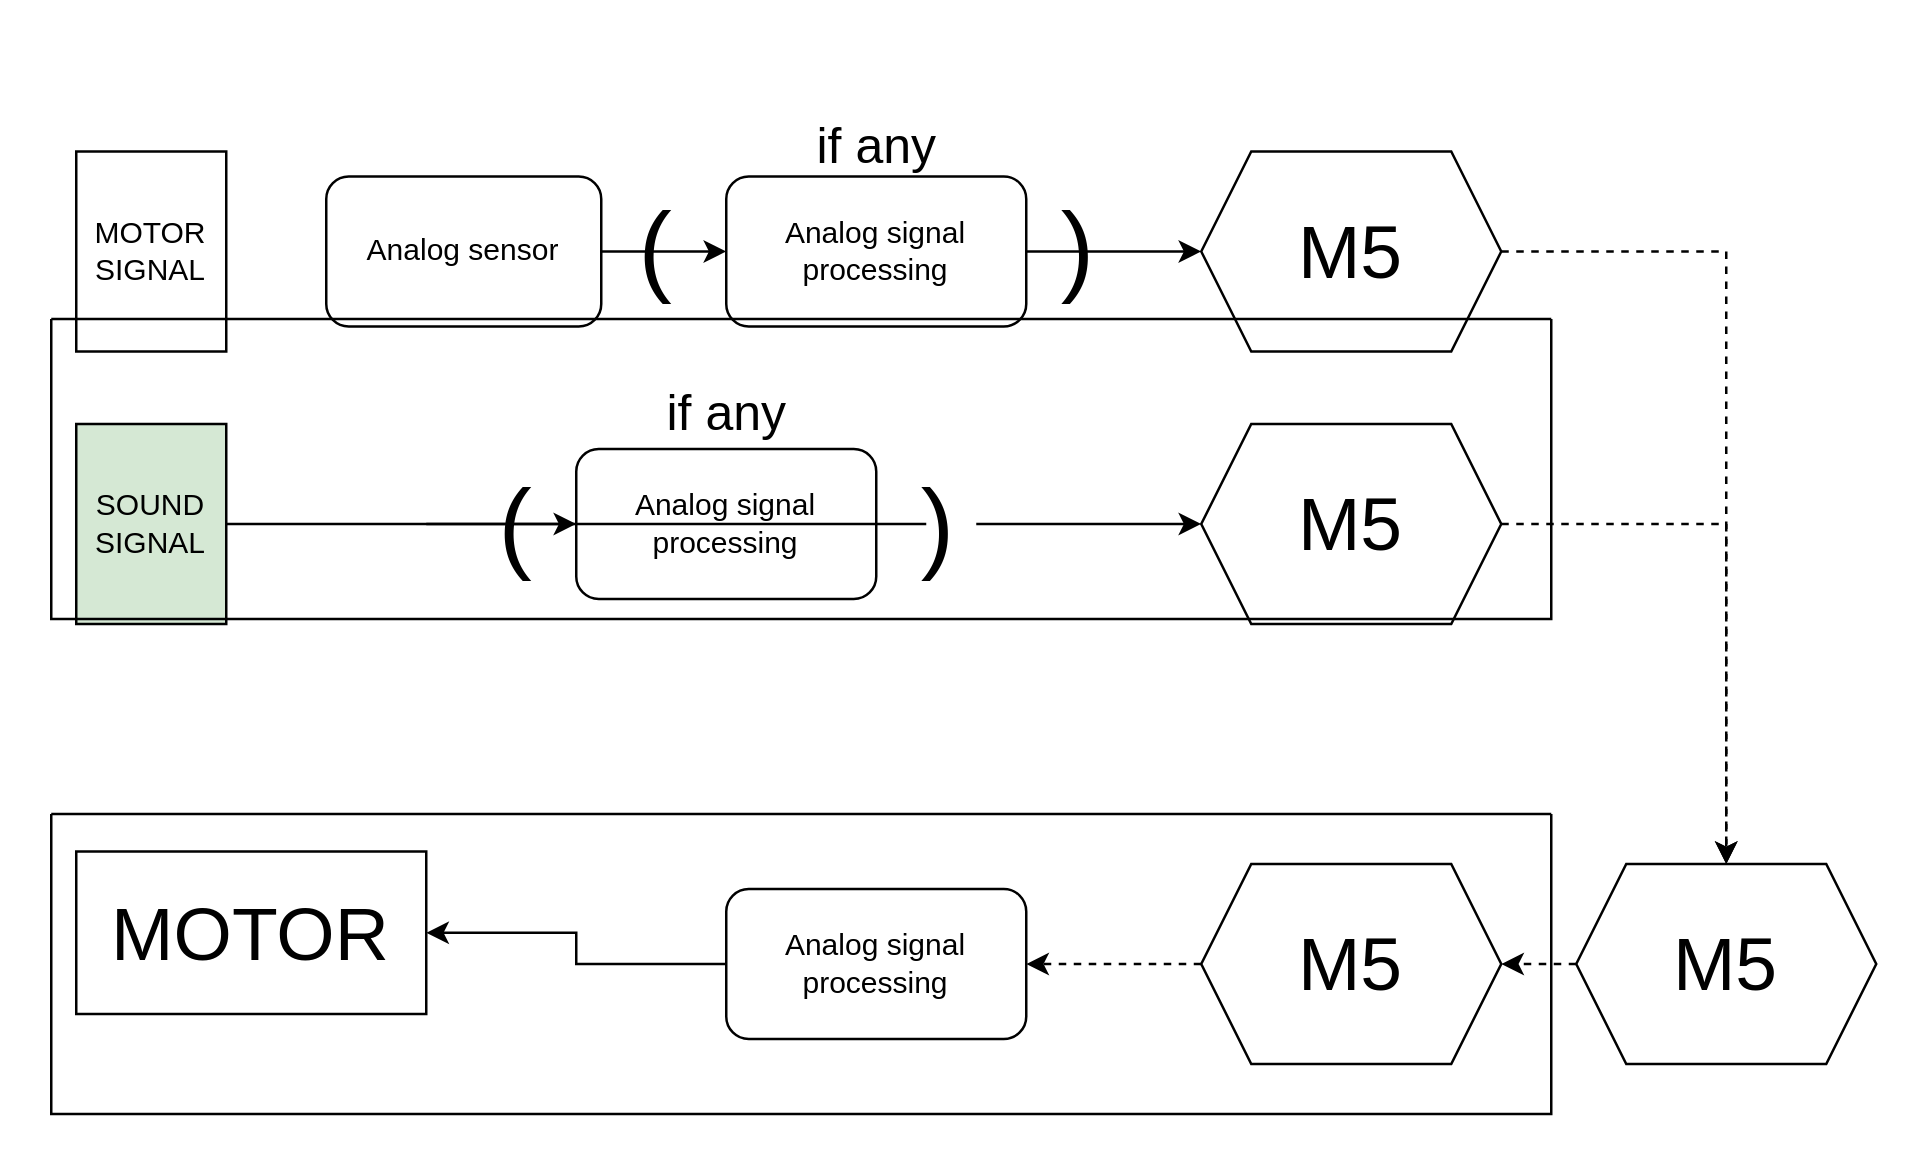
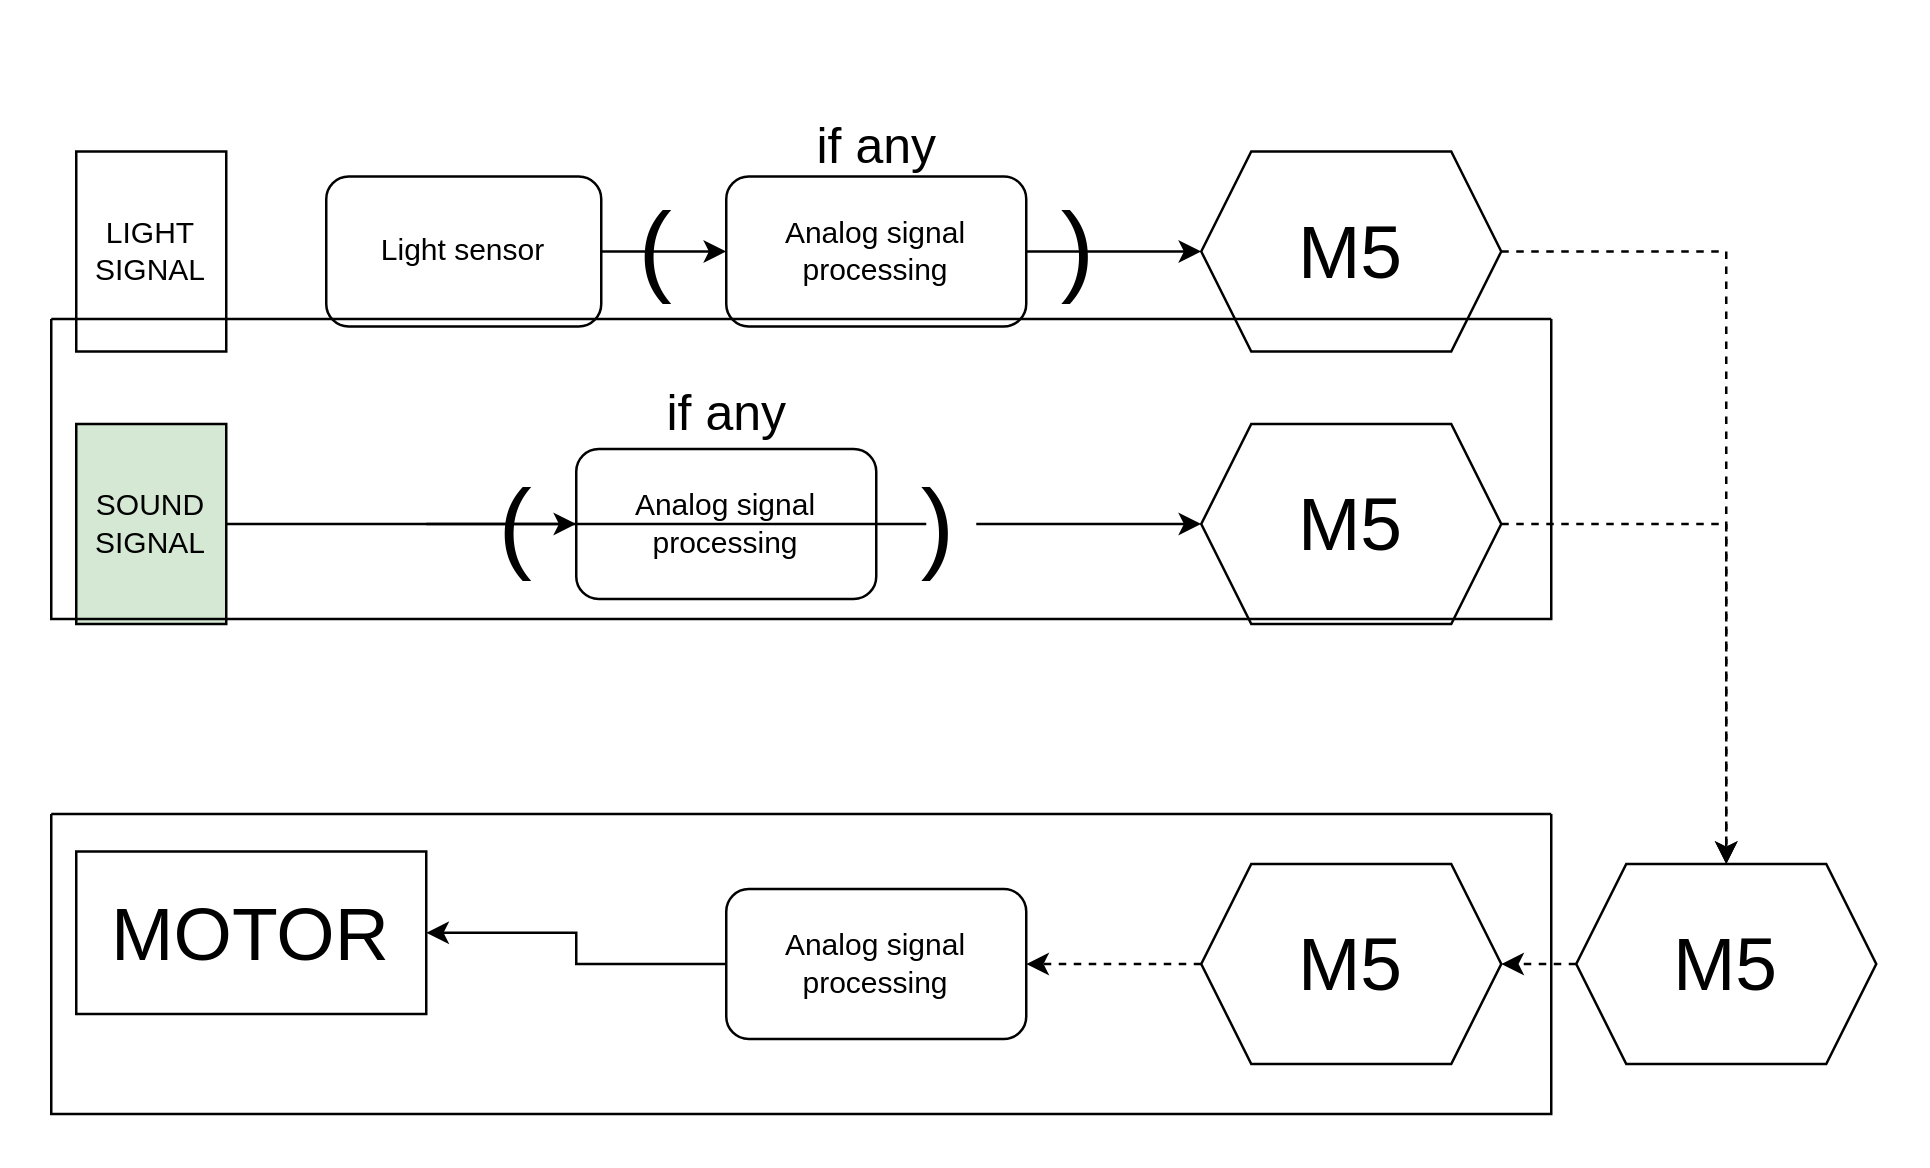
(151, 251) -> (151, 251)
(464, 251) -> (464, 251)
